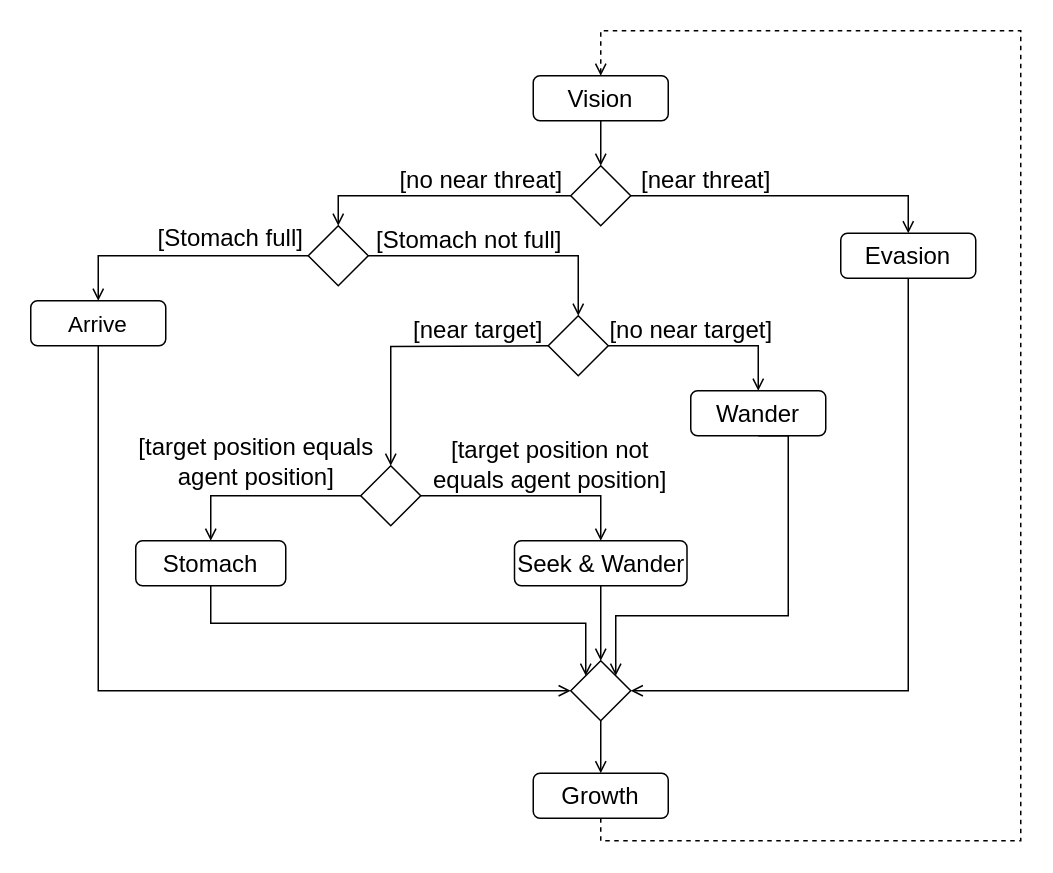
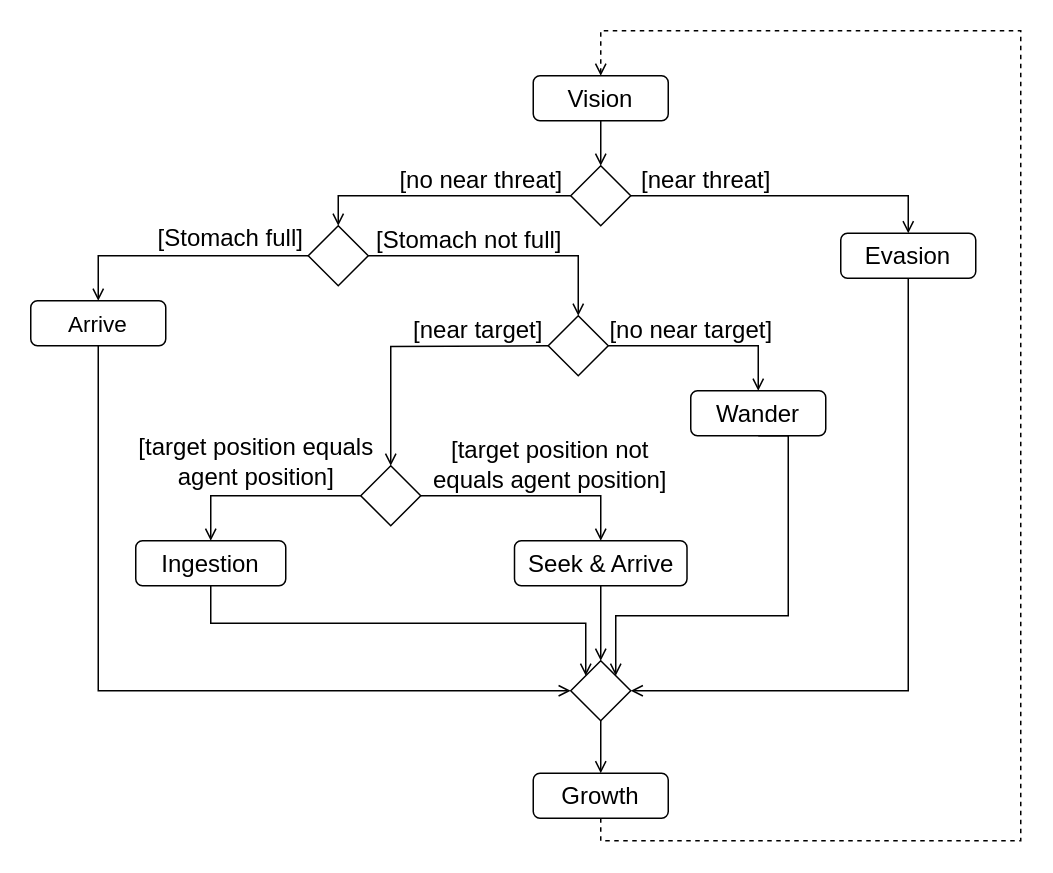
(211, 563) -> (211, 563)
(602, 563) -> (602, 563)
